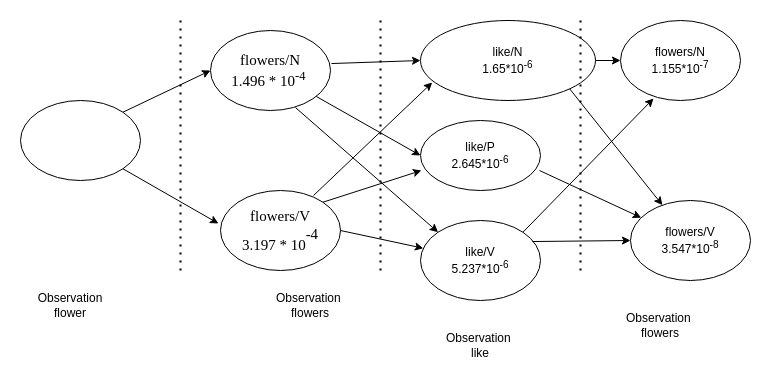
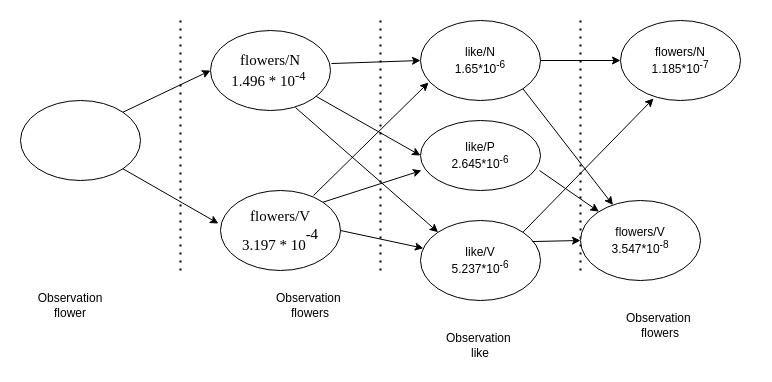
(508, 61) -> (481, 61)
(681, 61) -> (681, 61)
(691, 241) -> (641, 241)
